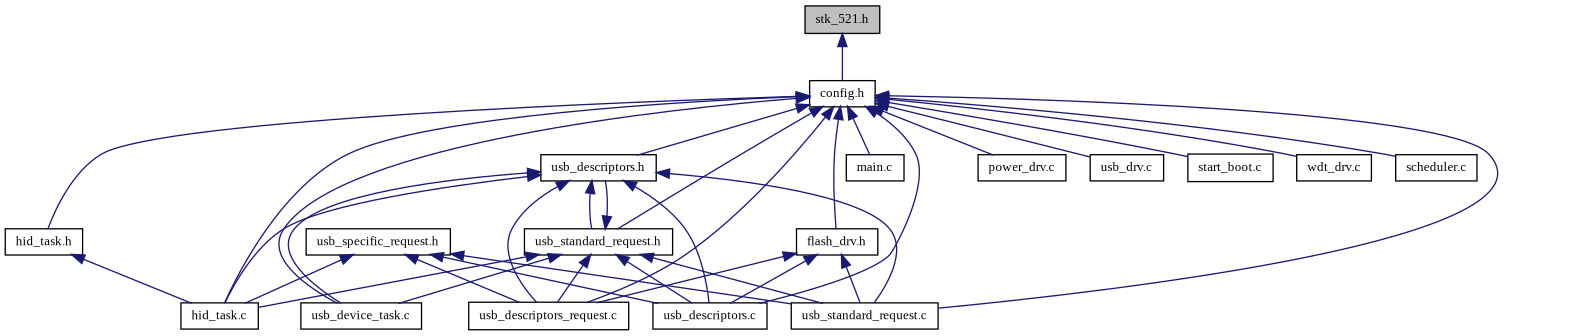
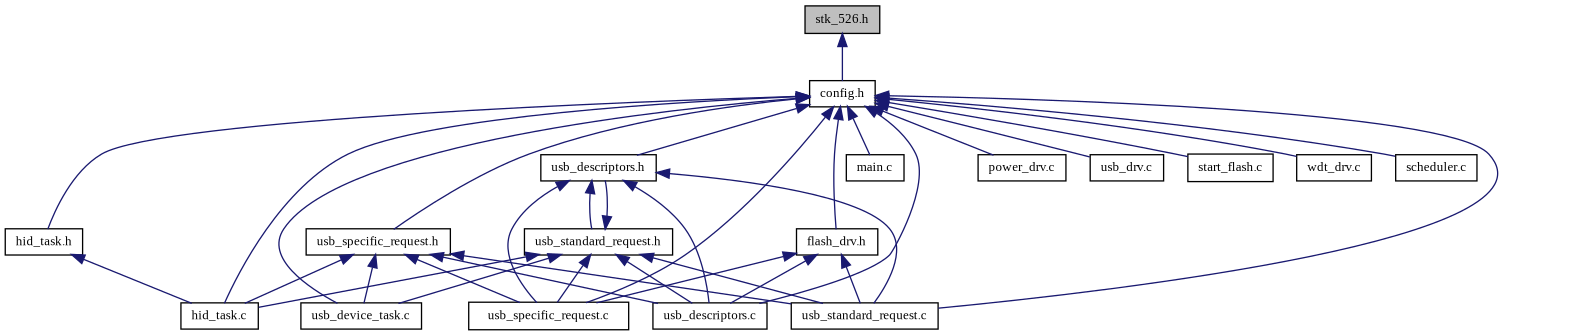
(842, 20) -> (842, 20)
(719, 168) -> (585, 136)
(1230, 168) -> (1230, 168)
(357, 204) -> none
(289, 241) -> (370, 278)
(549, 316) -> (549, 316)
